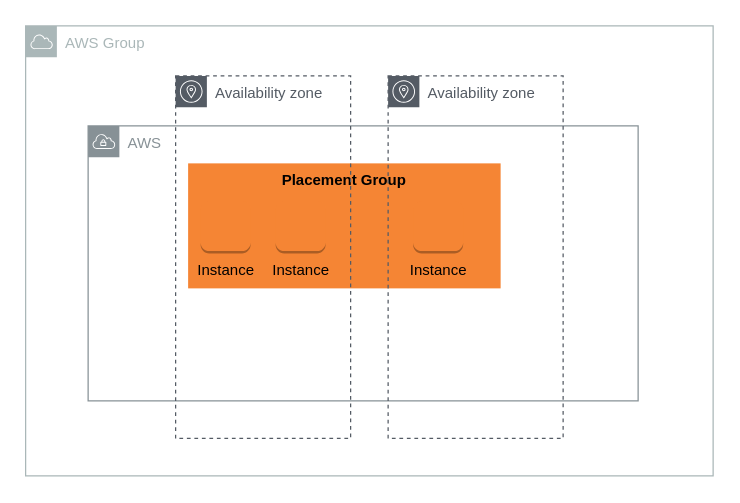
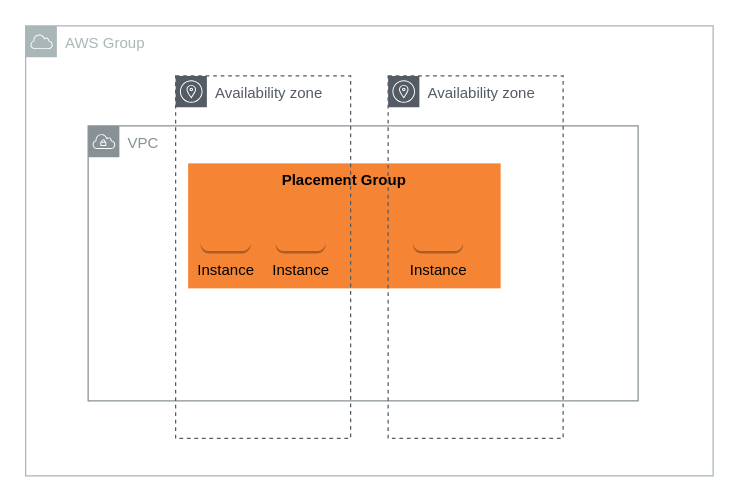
(141, 143) -> (141, 143)
